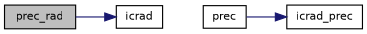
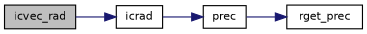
(40, 17) -> (40, 17)
none -> (177, 17)
(325, 17) -> (325, 17)
